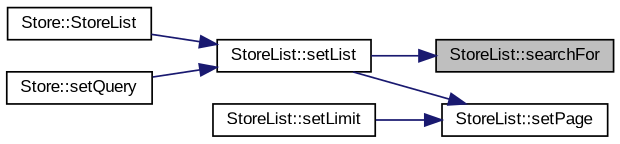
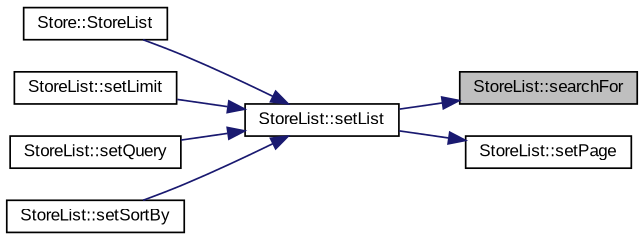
(79, 88) -> (96, 152)
(400, 120) -> (202, 103)
none -> (96, 216)
